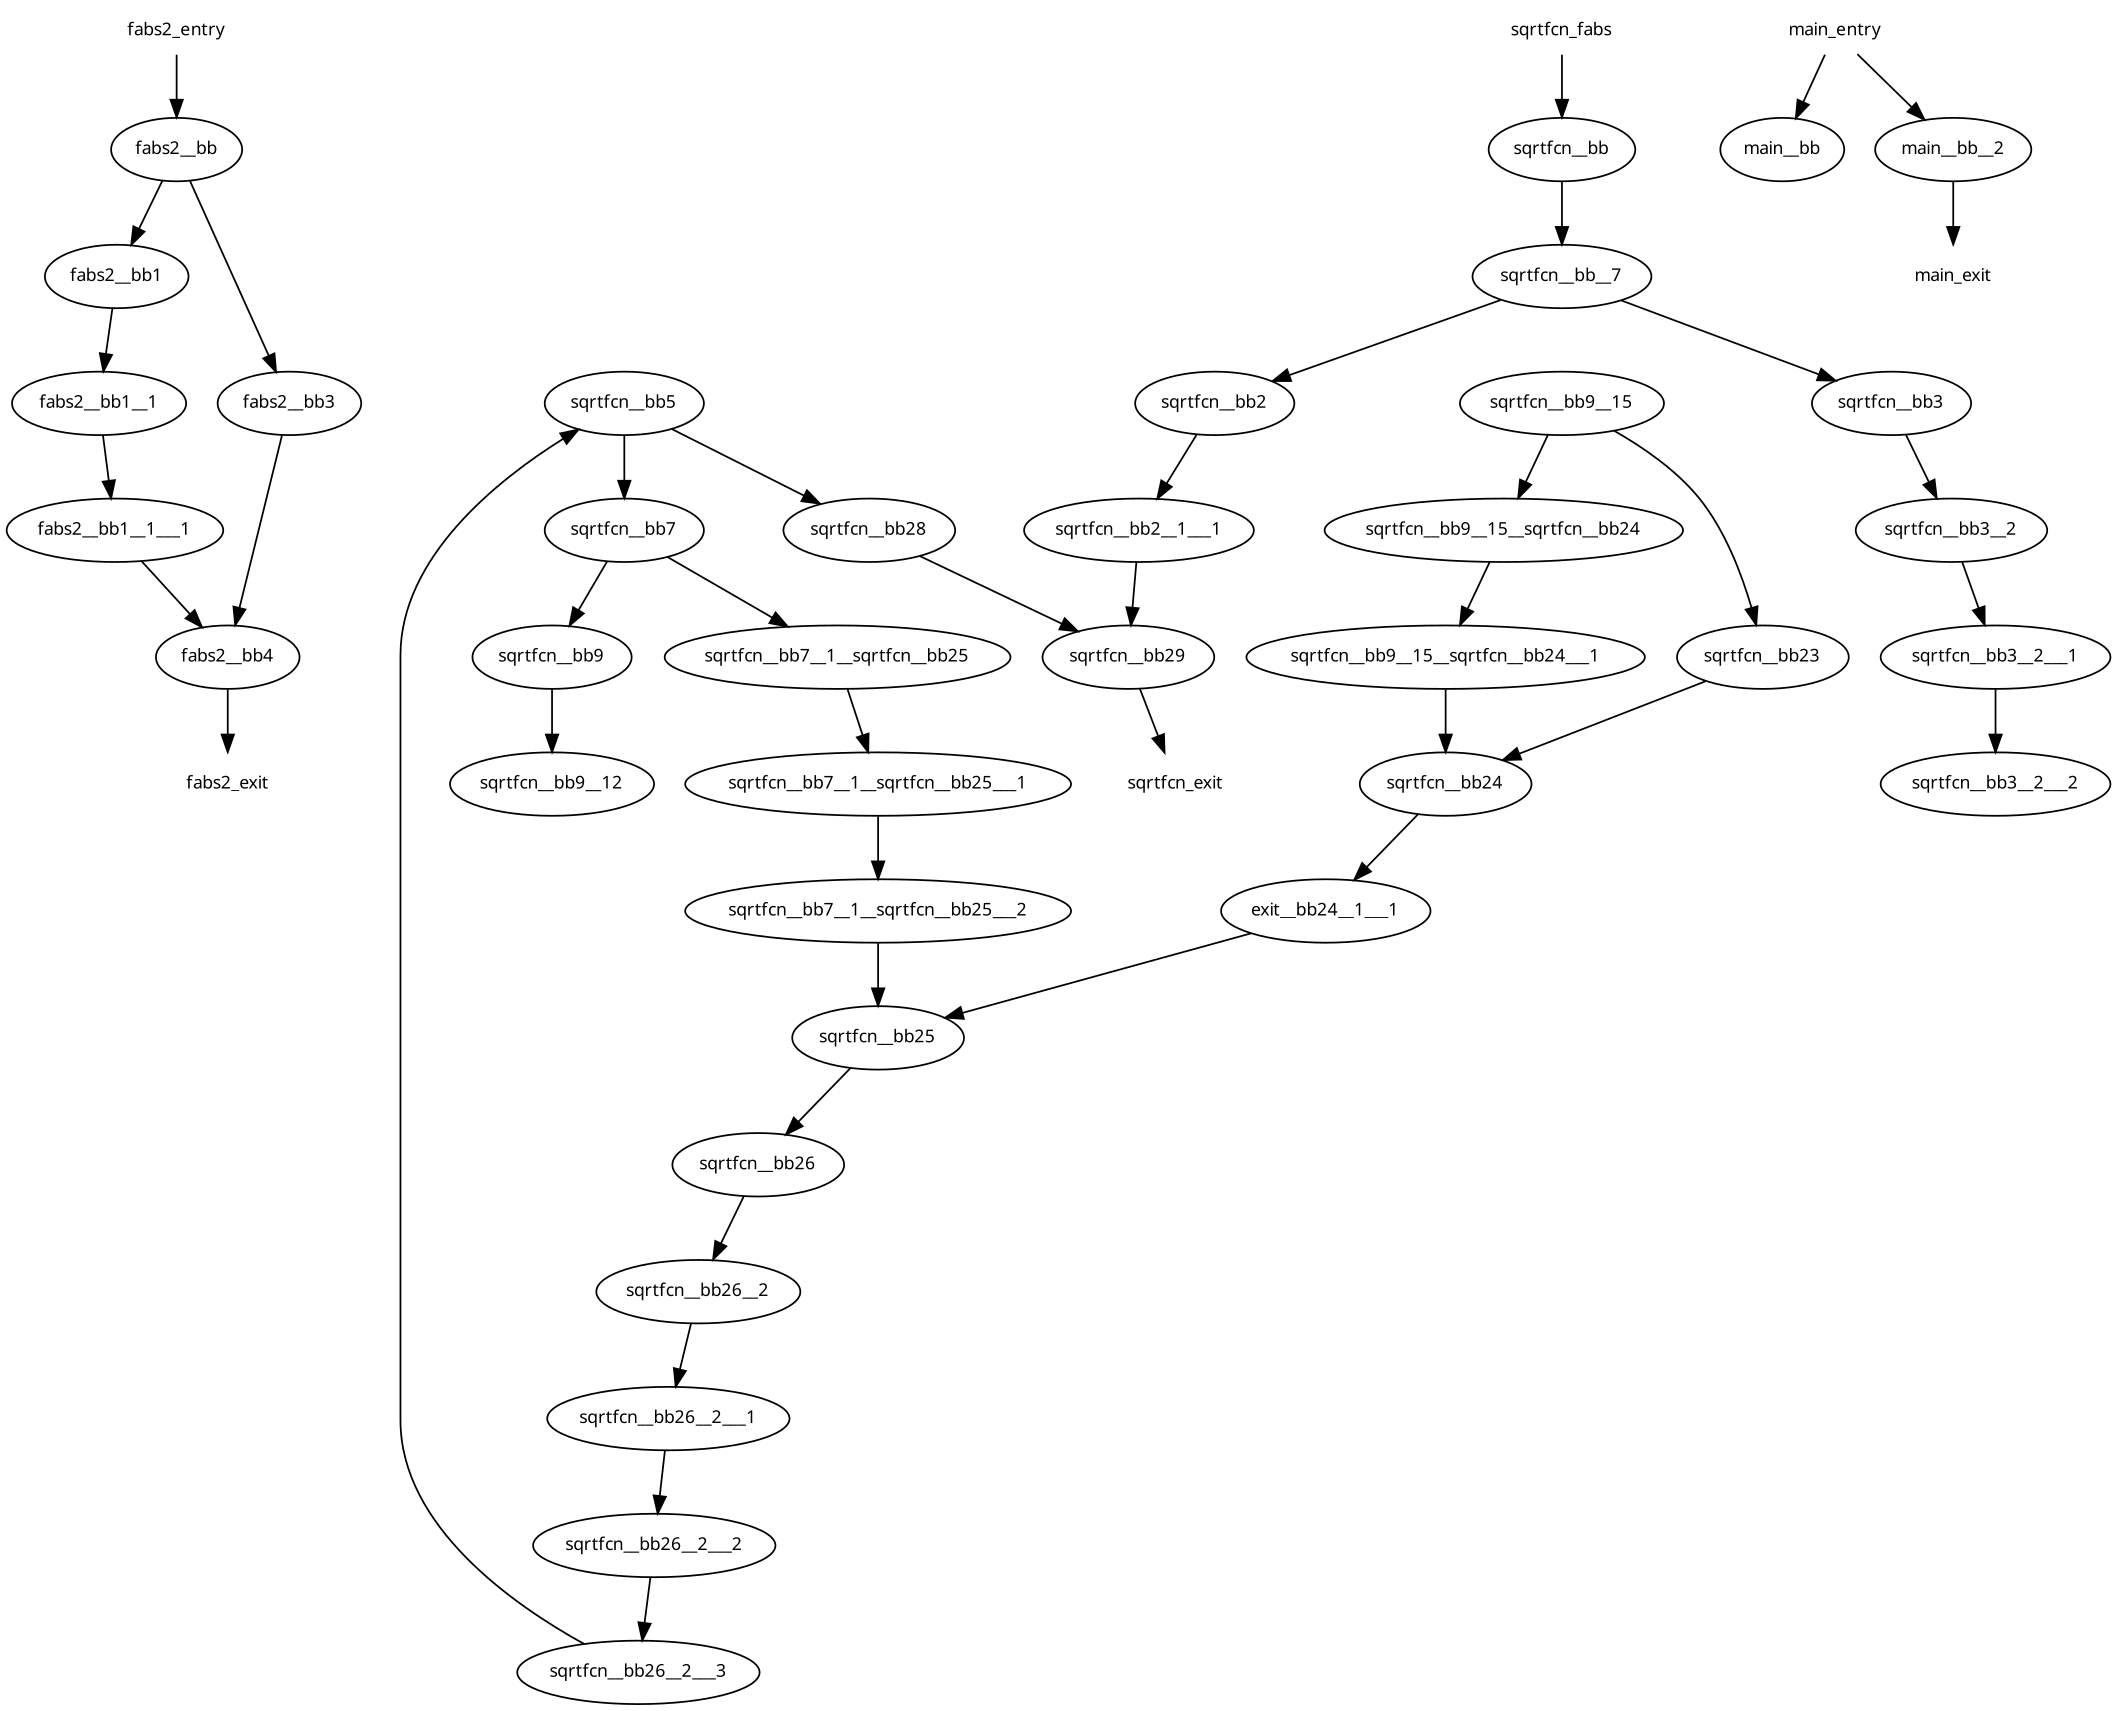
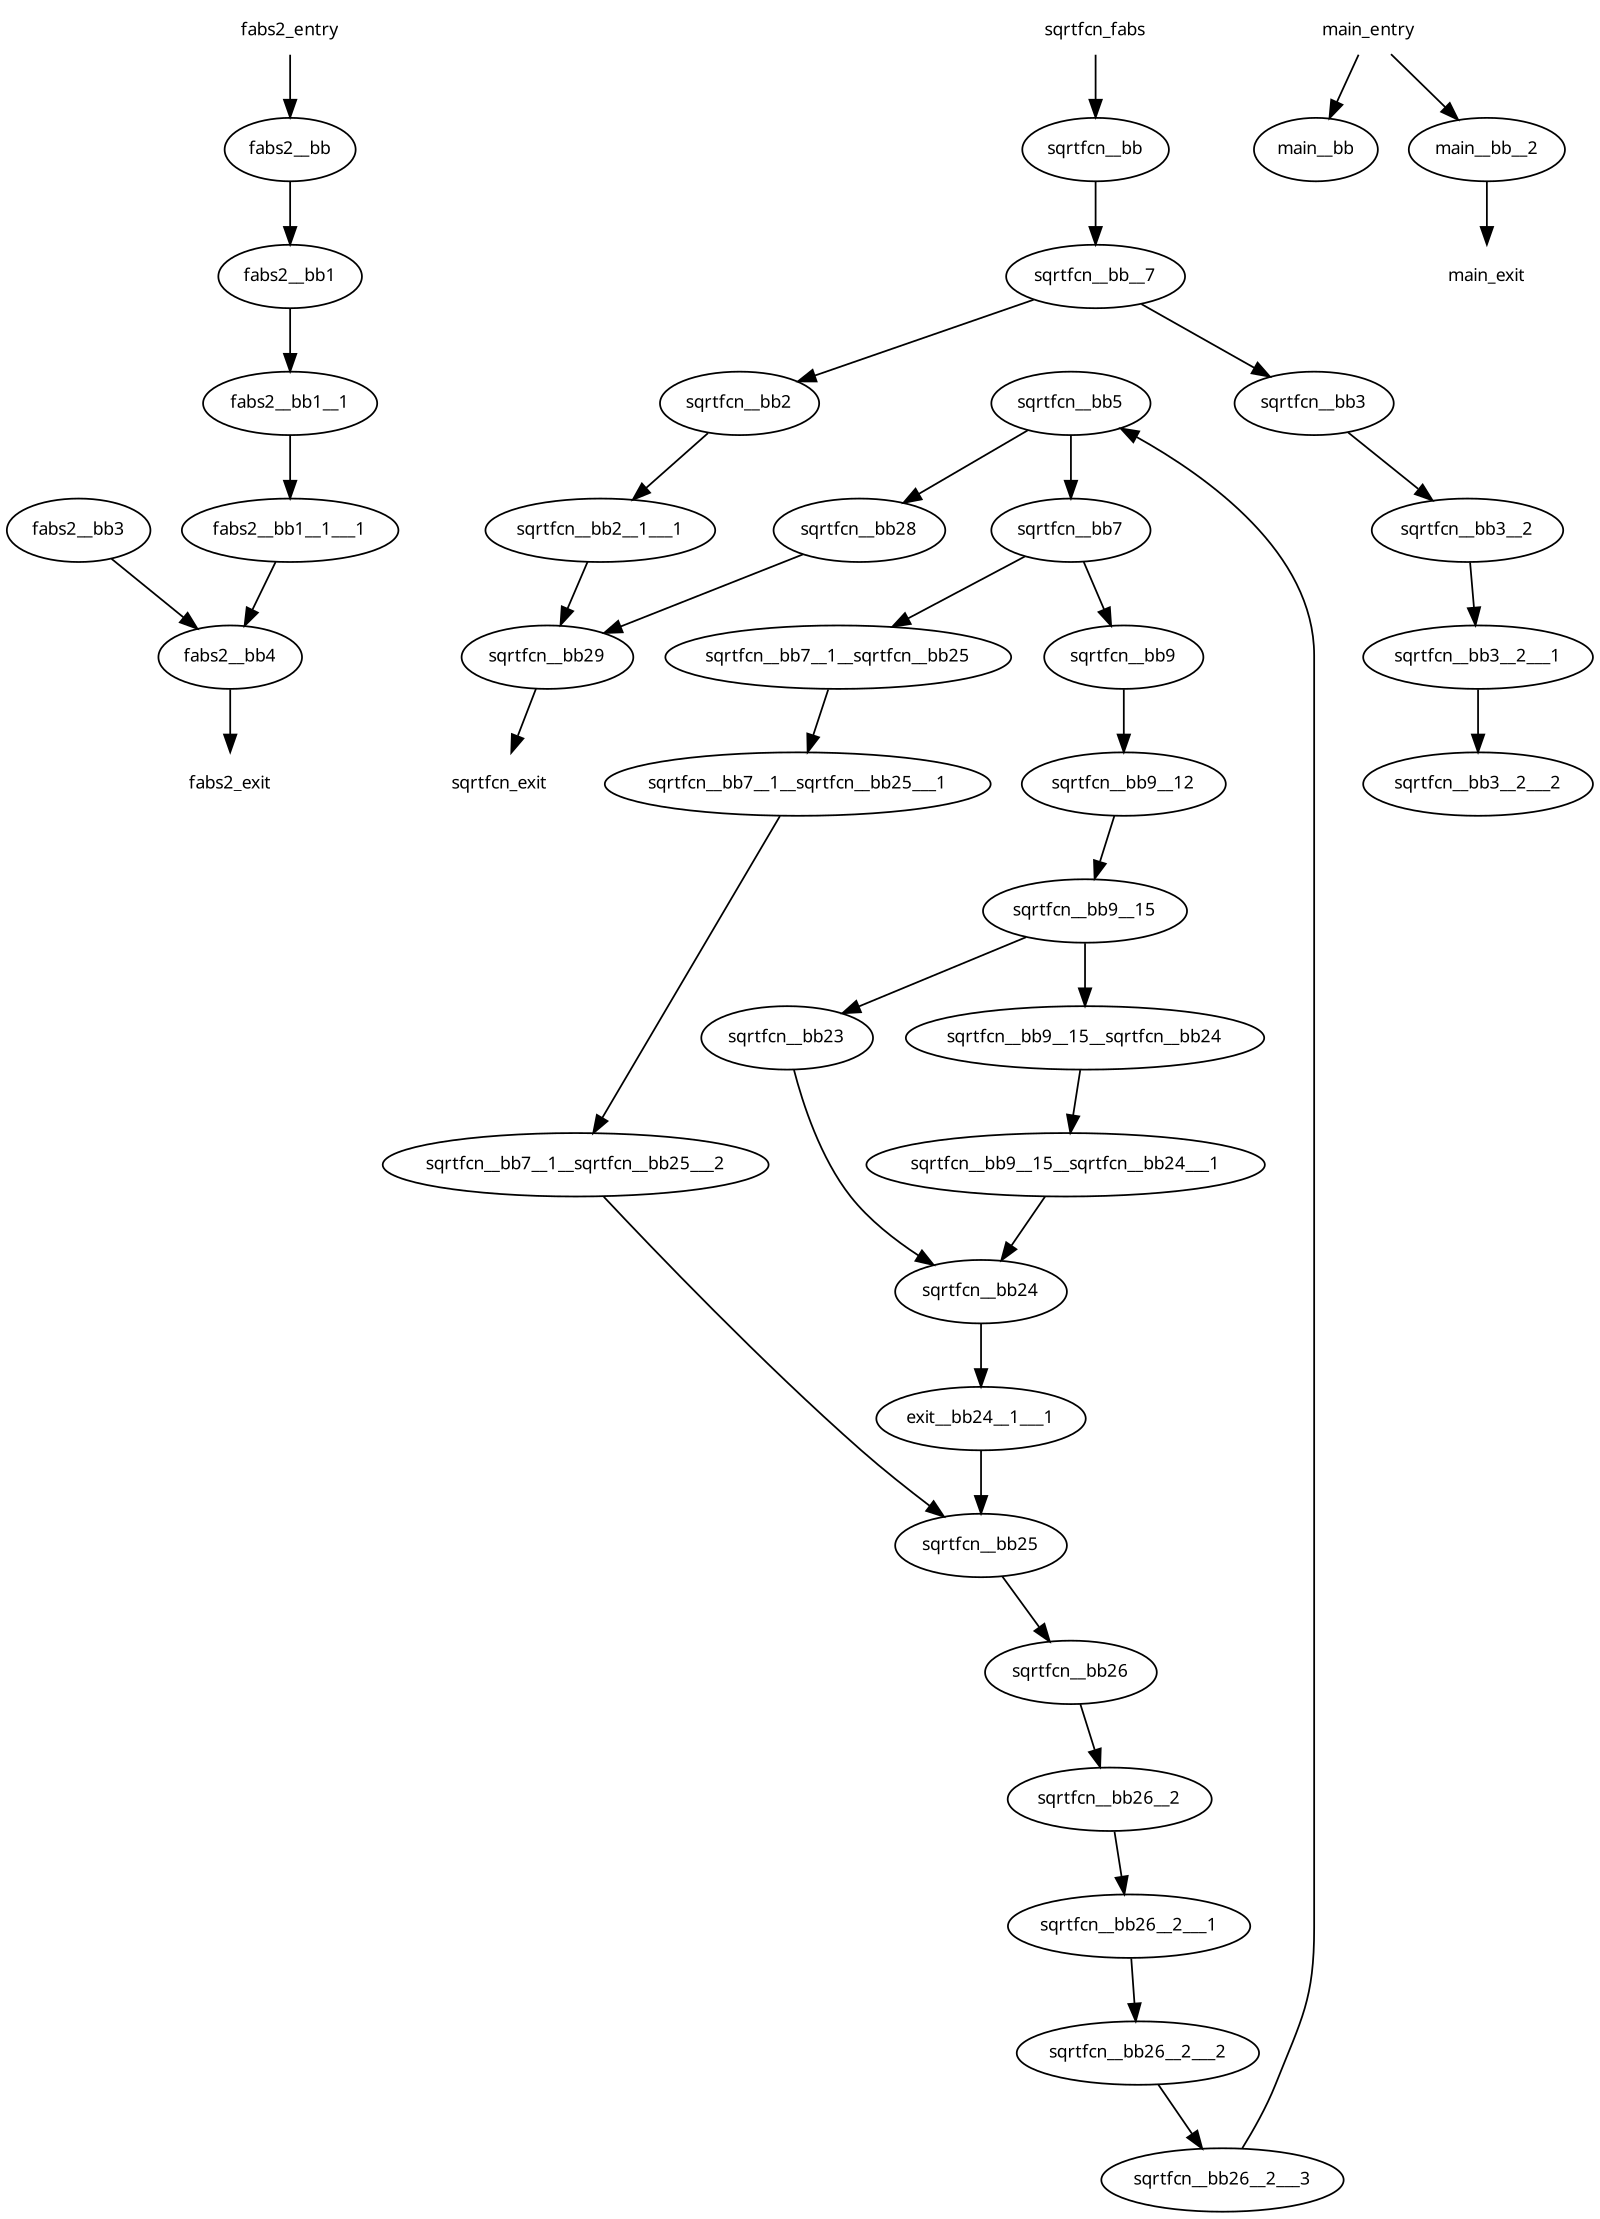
(229, 268) -> none
none -> (1107, 839)
